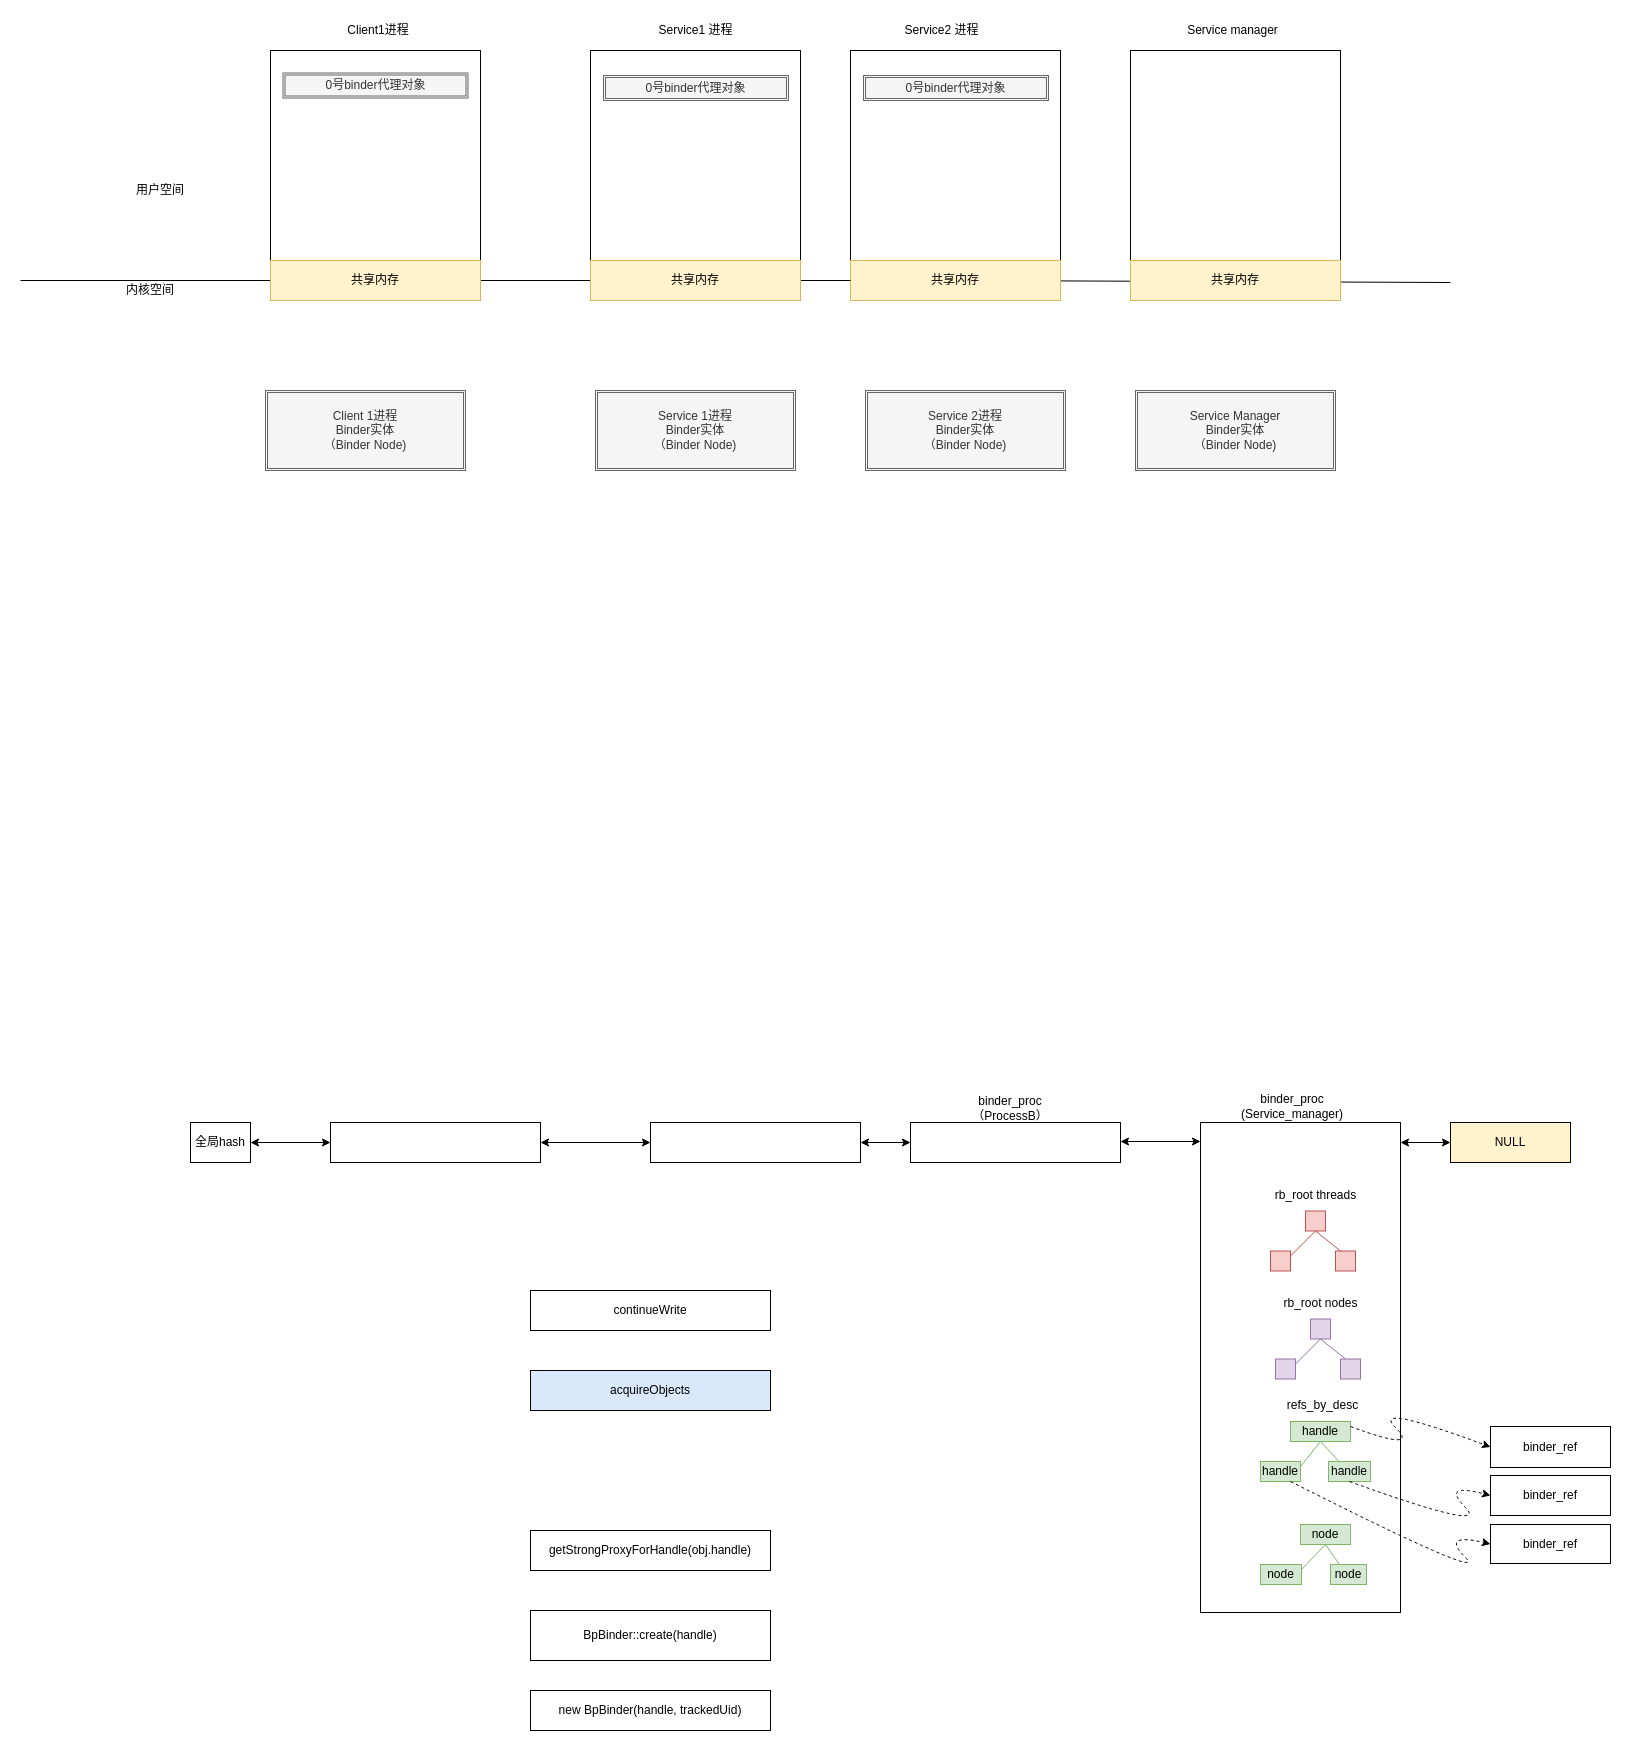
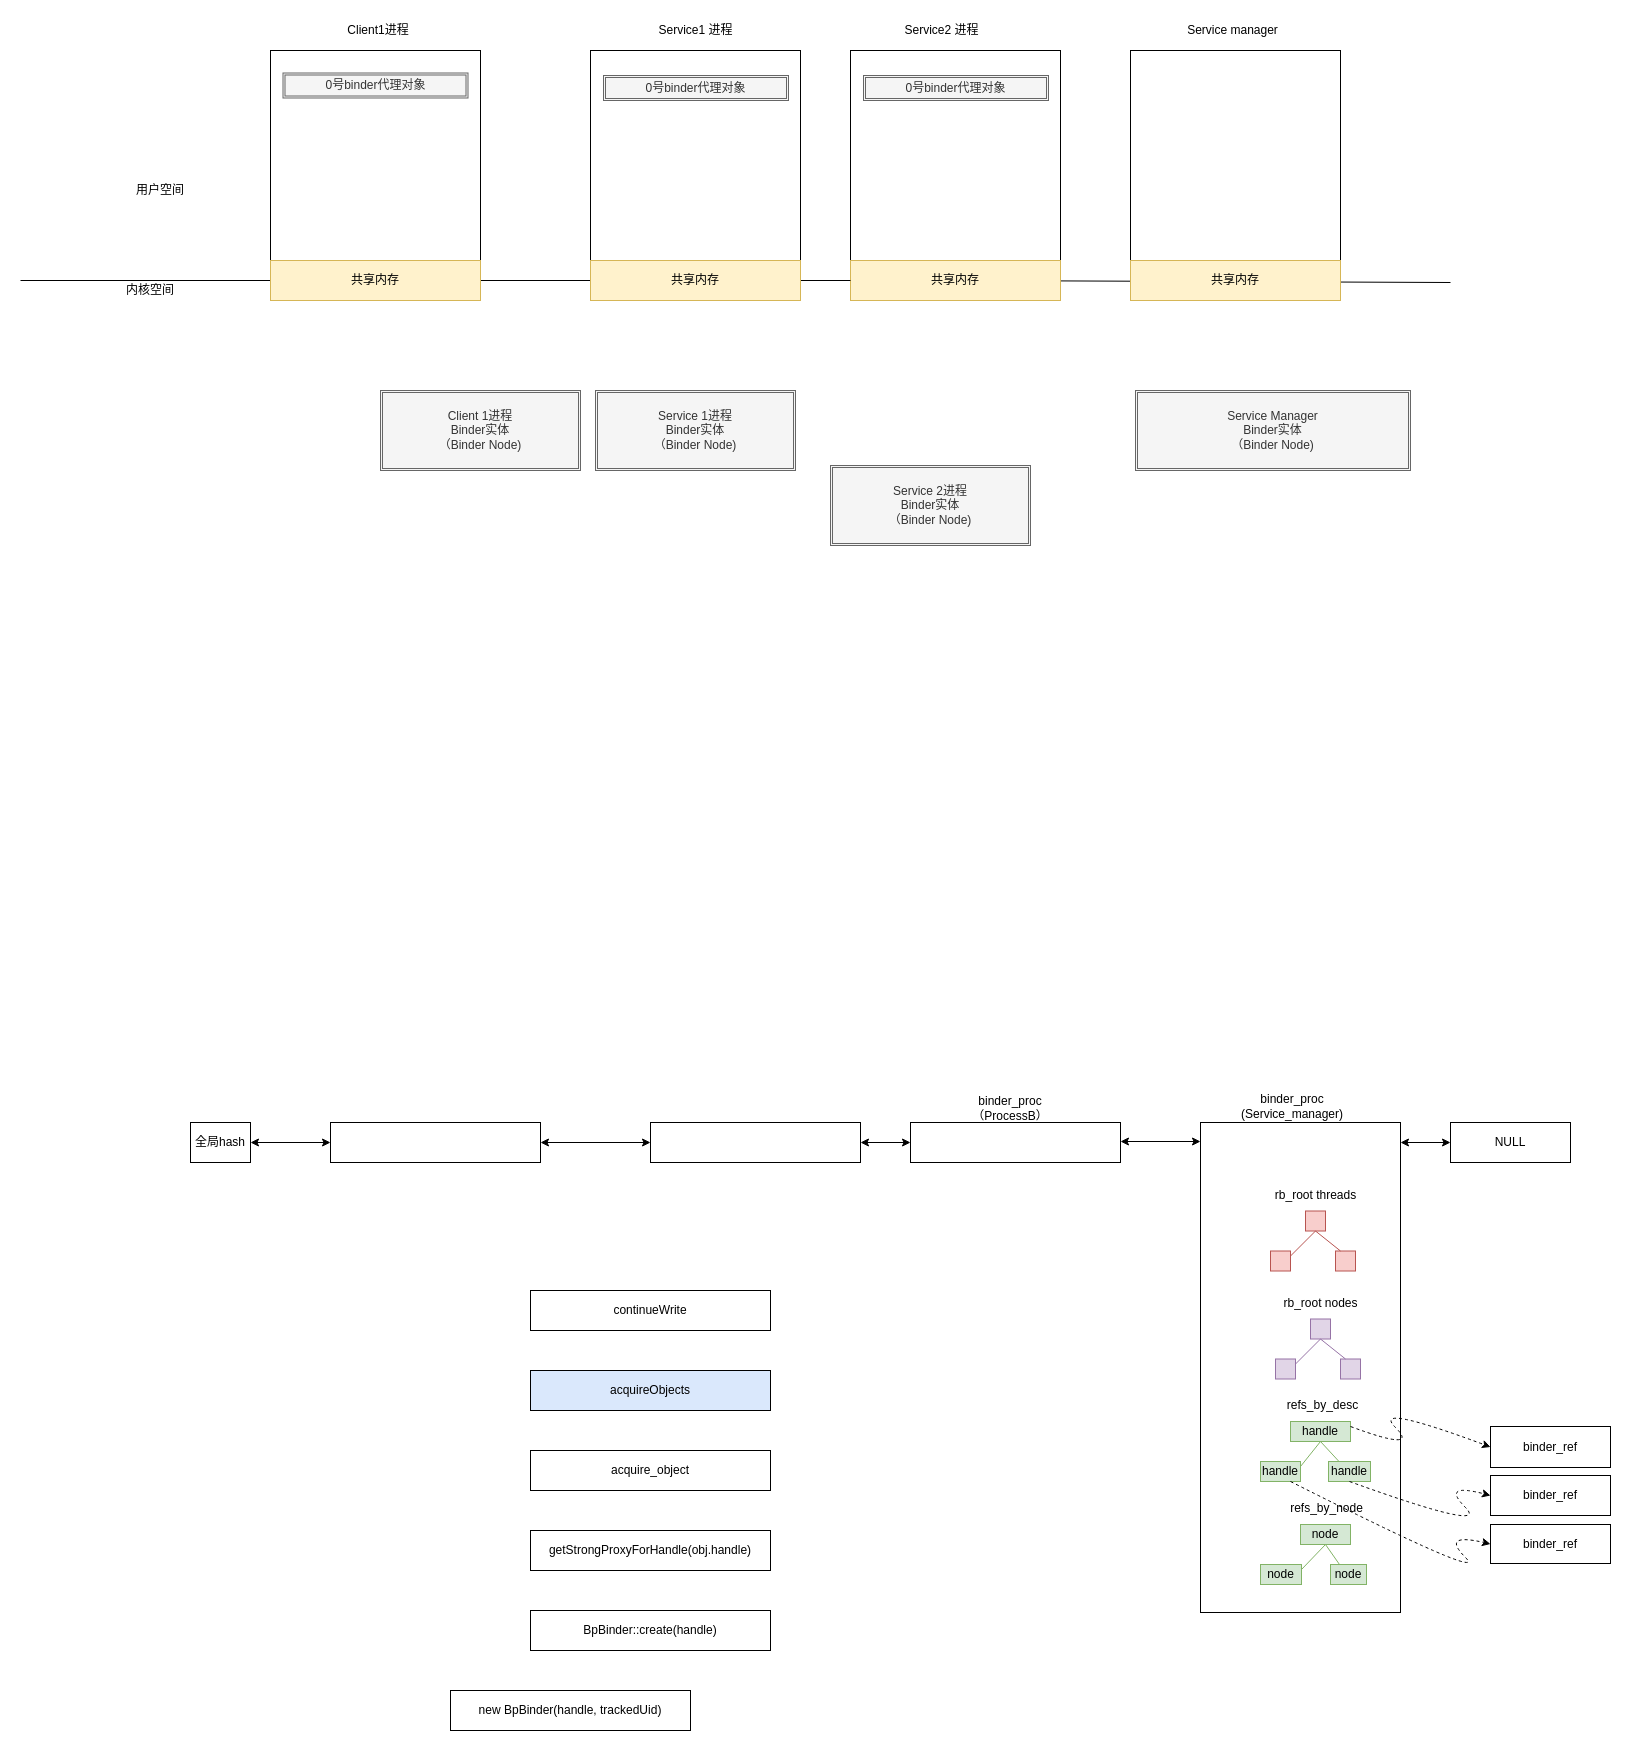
(366, 431) -> (481, 431)
(966, 431) -> (931, 506)
(1236, 431) -> (1273, 431)
(1511, 1143) -> (1511, 1143)
none -> (651, 1471)
none -> (1327, 1509)
(651, 1636) -> (651, 1631)
(651, 1711) -> (571, 1711)
